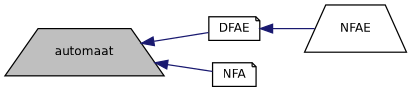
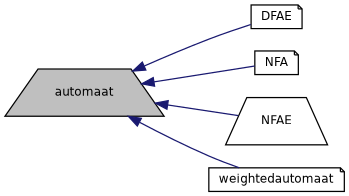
(294, 29) -> (203, 110)
none -> (277, 180)
